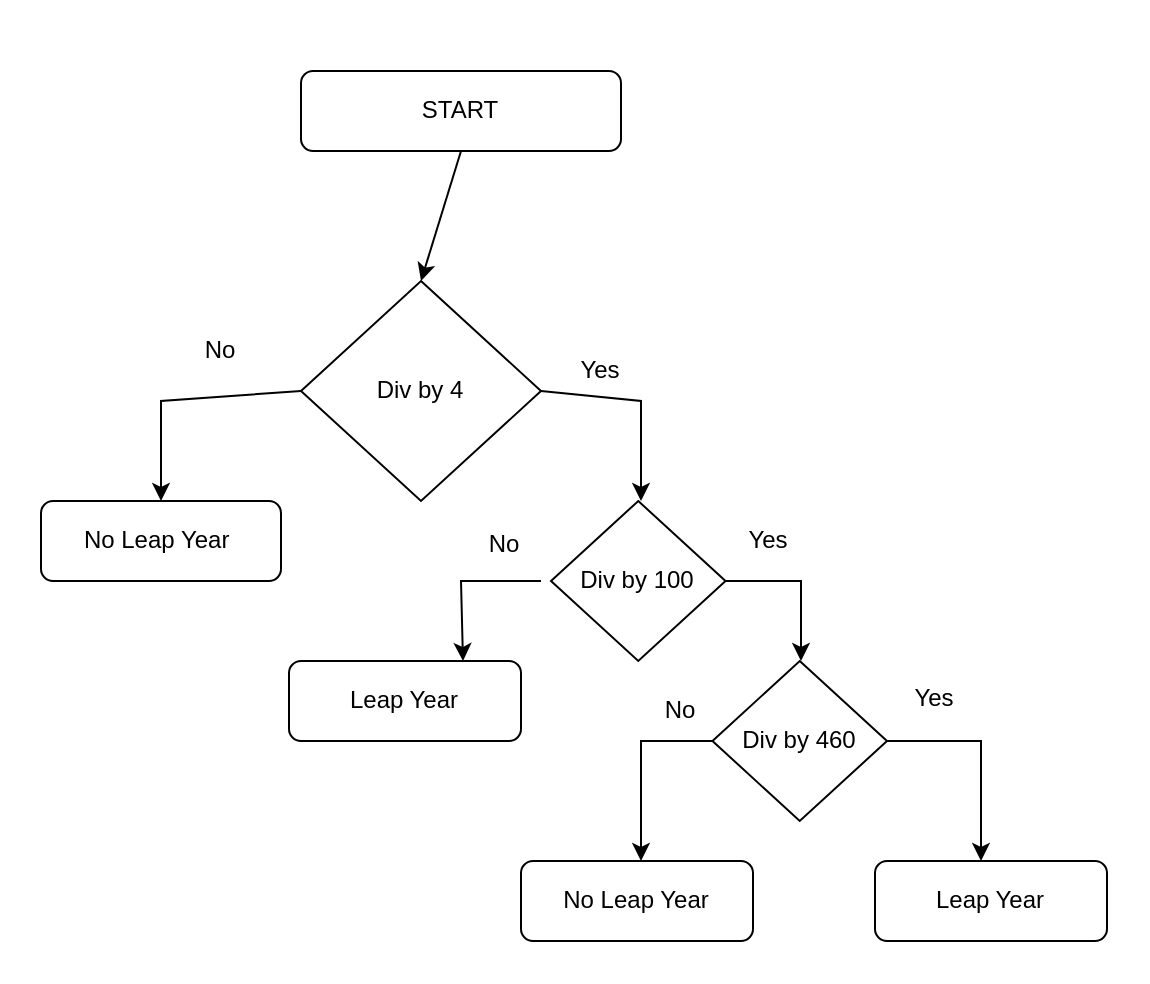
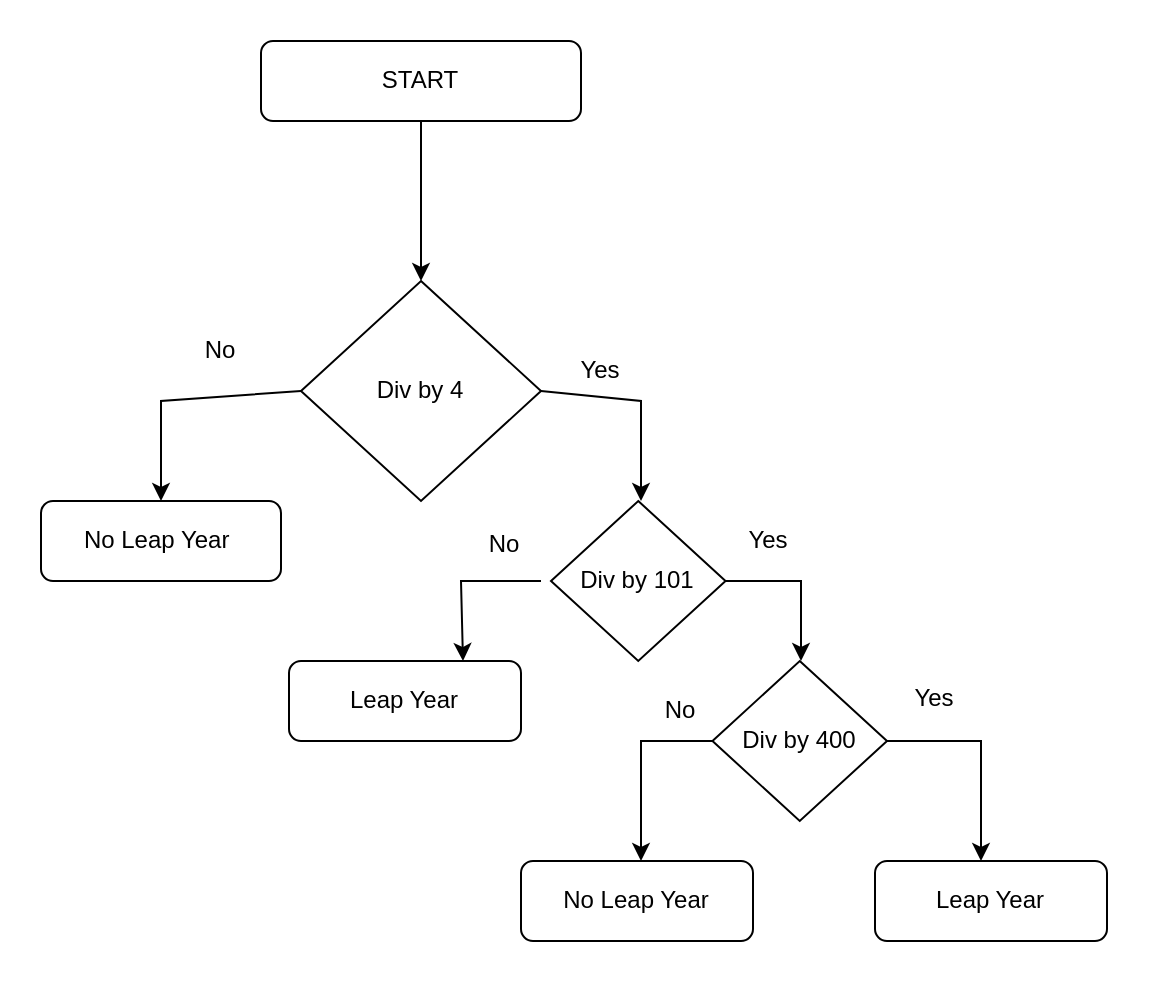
(461, 111) -> (421, 81)
(638, 581) -> (638, 581)
(800, 741) -> (800, 741)
